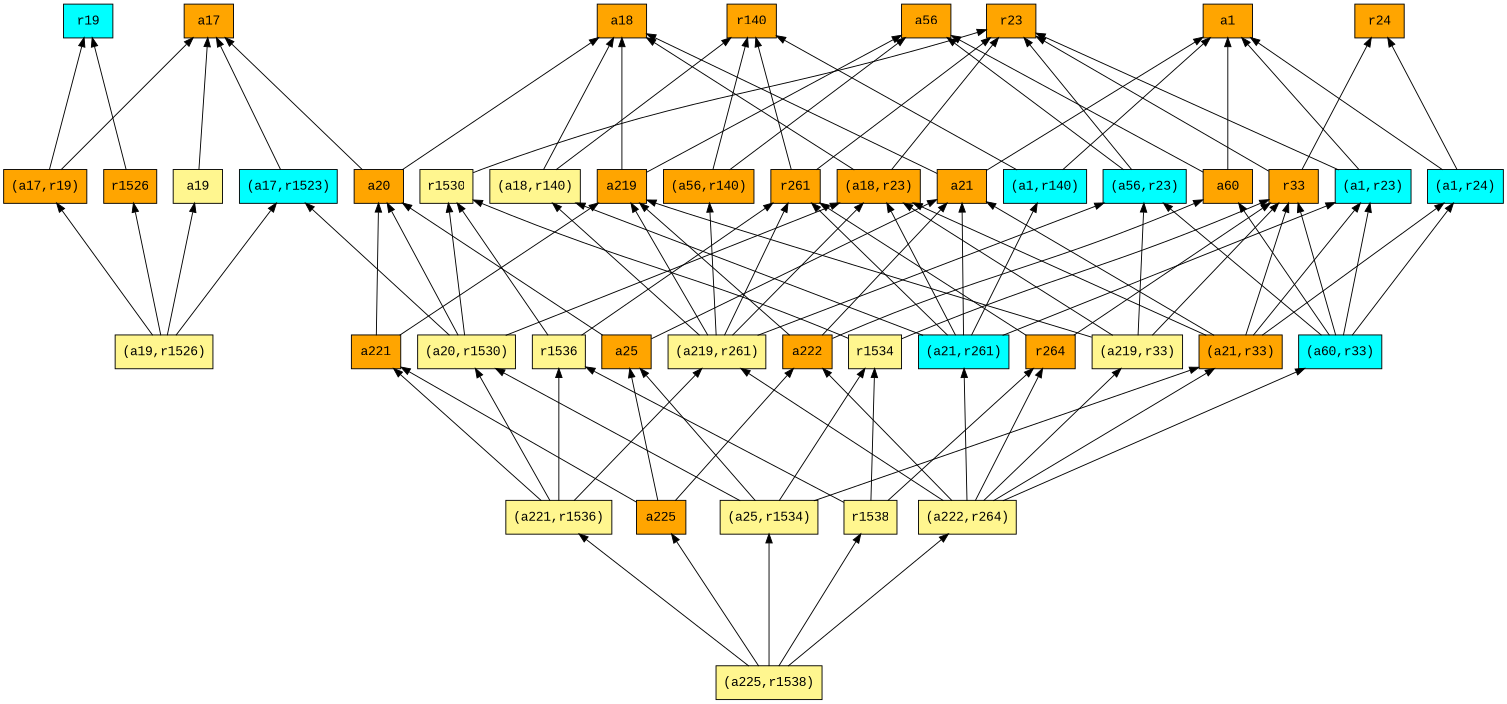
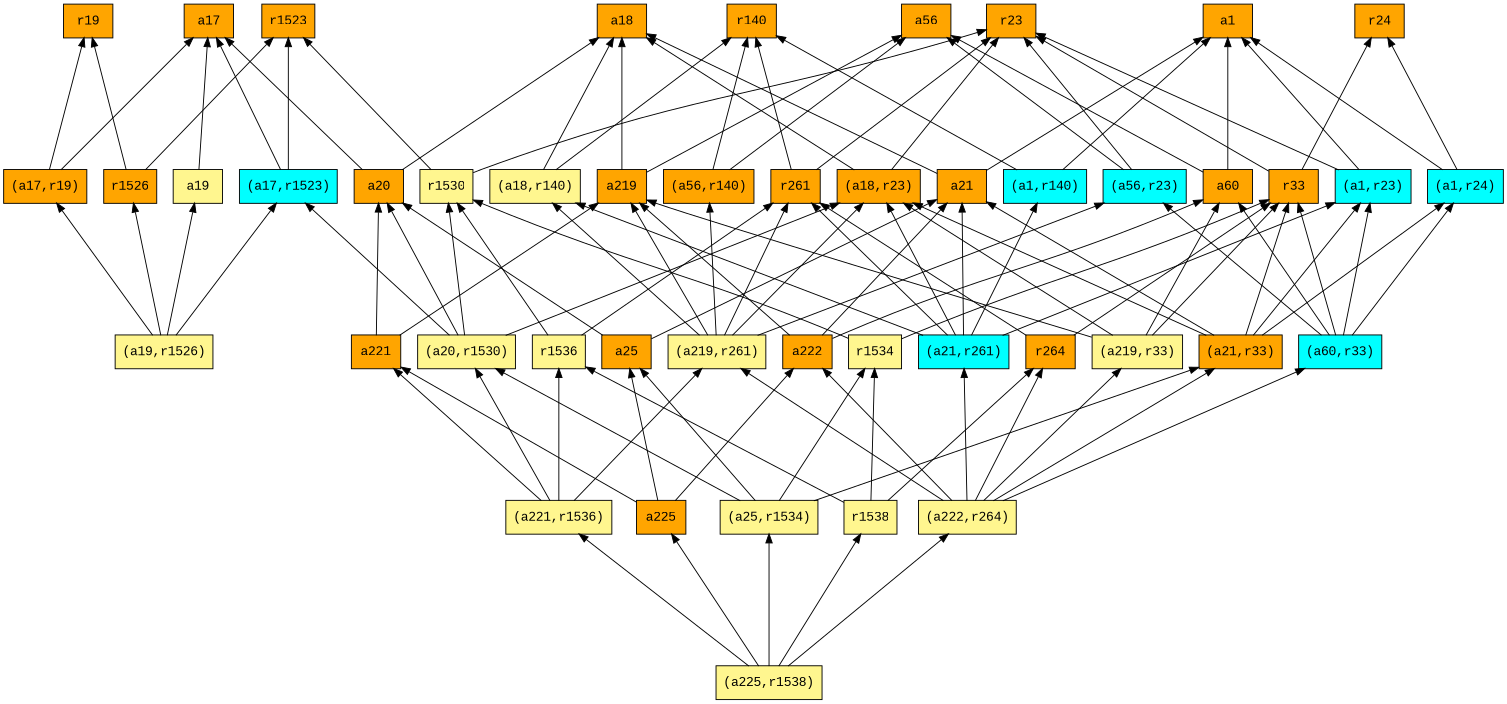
(88, 21) -> (88, 21)
none -> (288, 21)
(1141, 274) -> (1180, 273)
